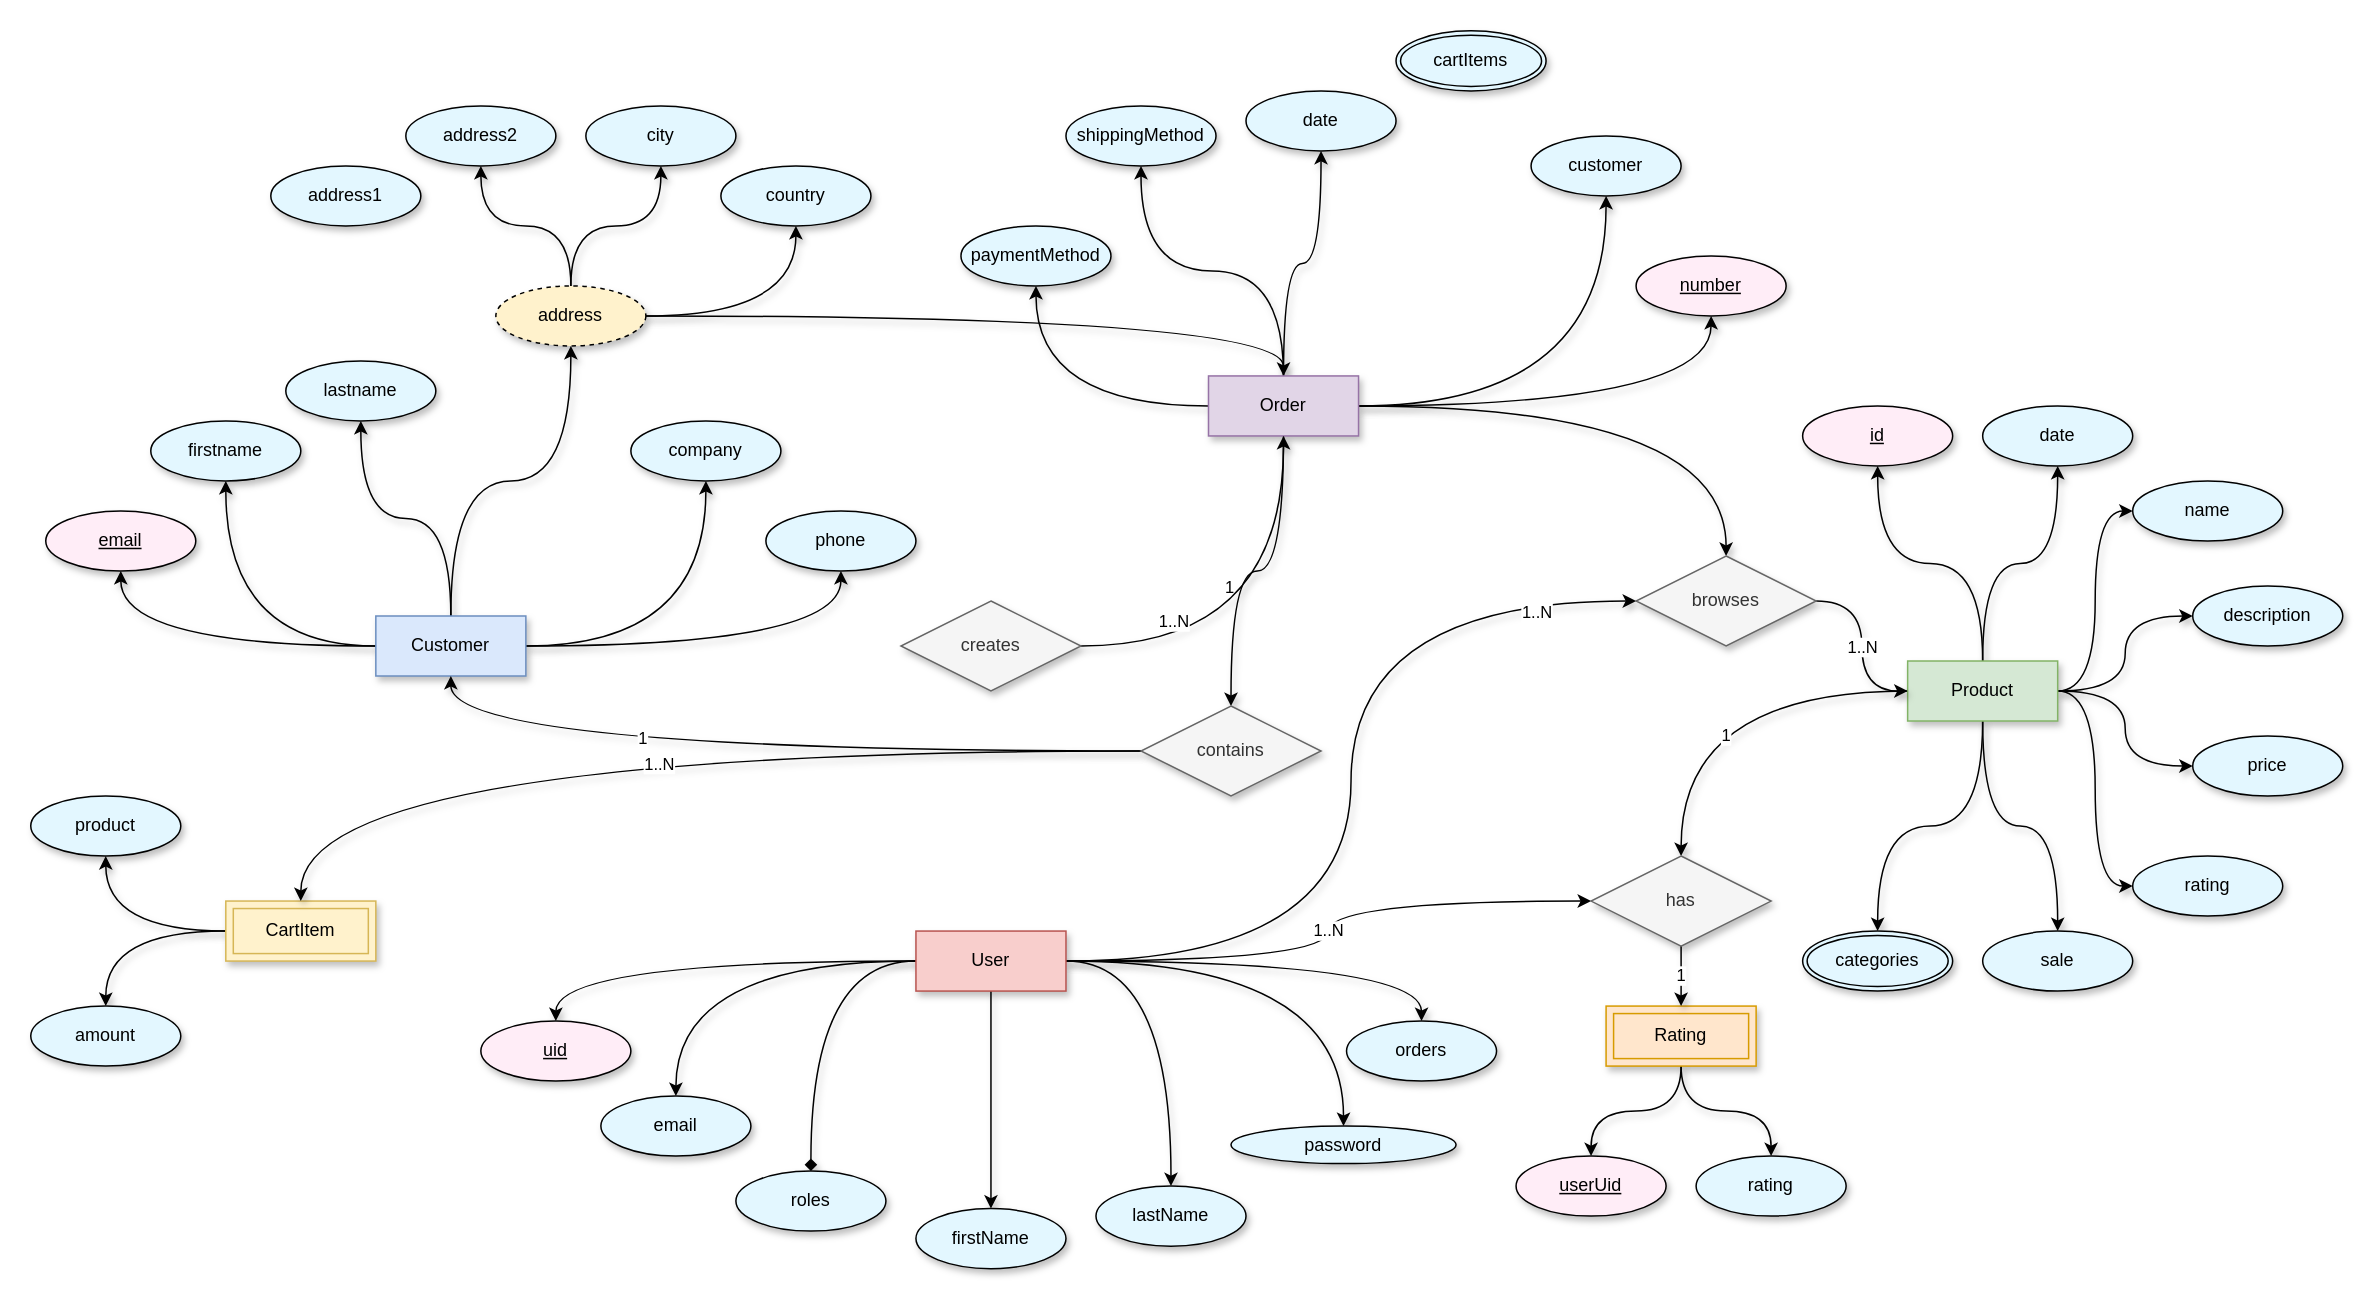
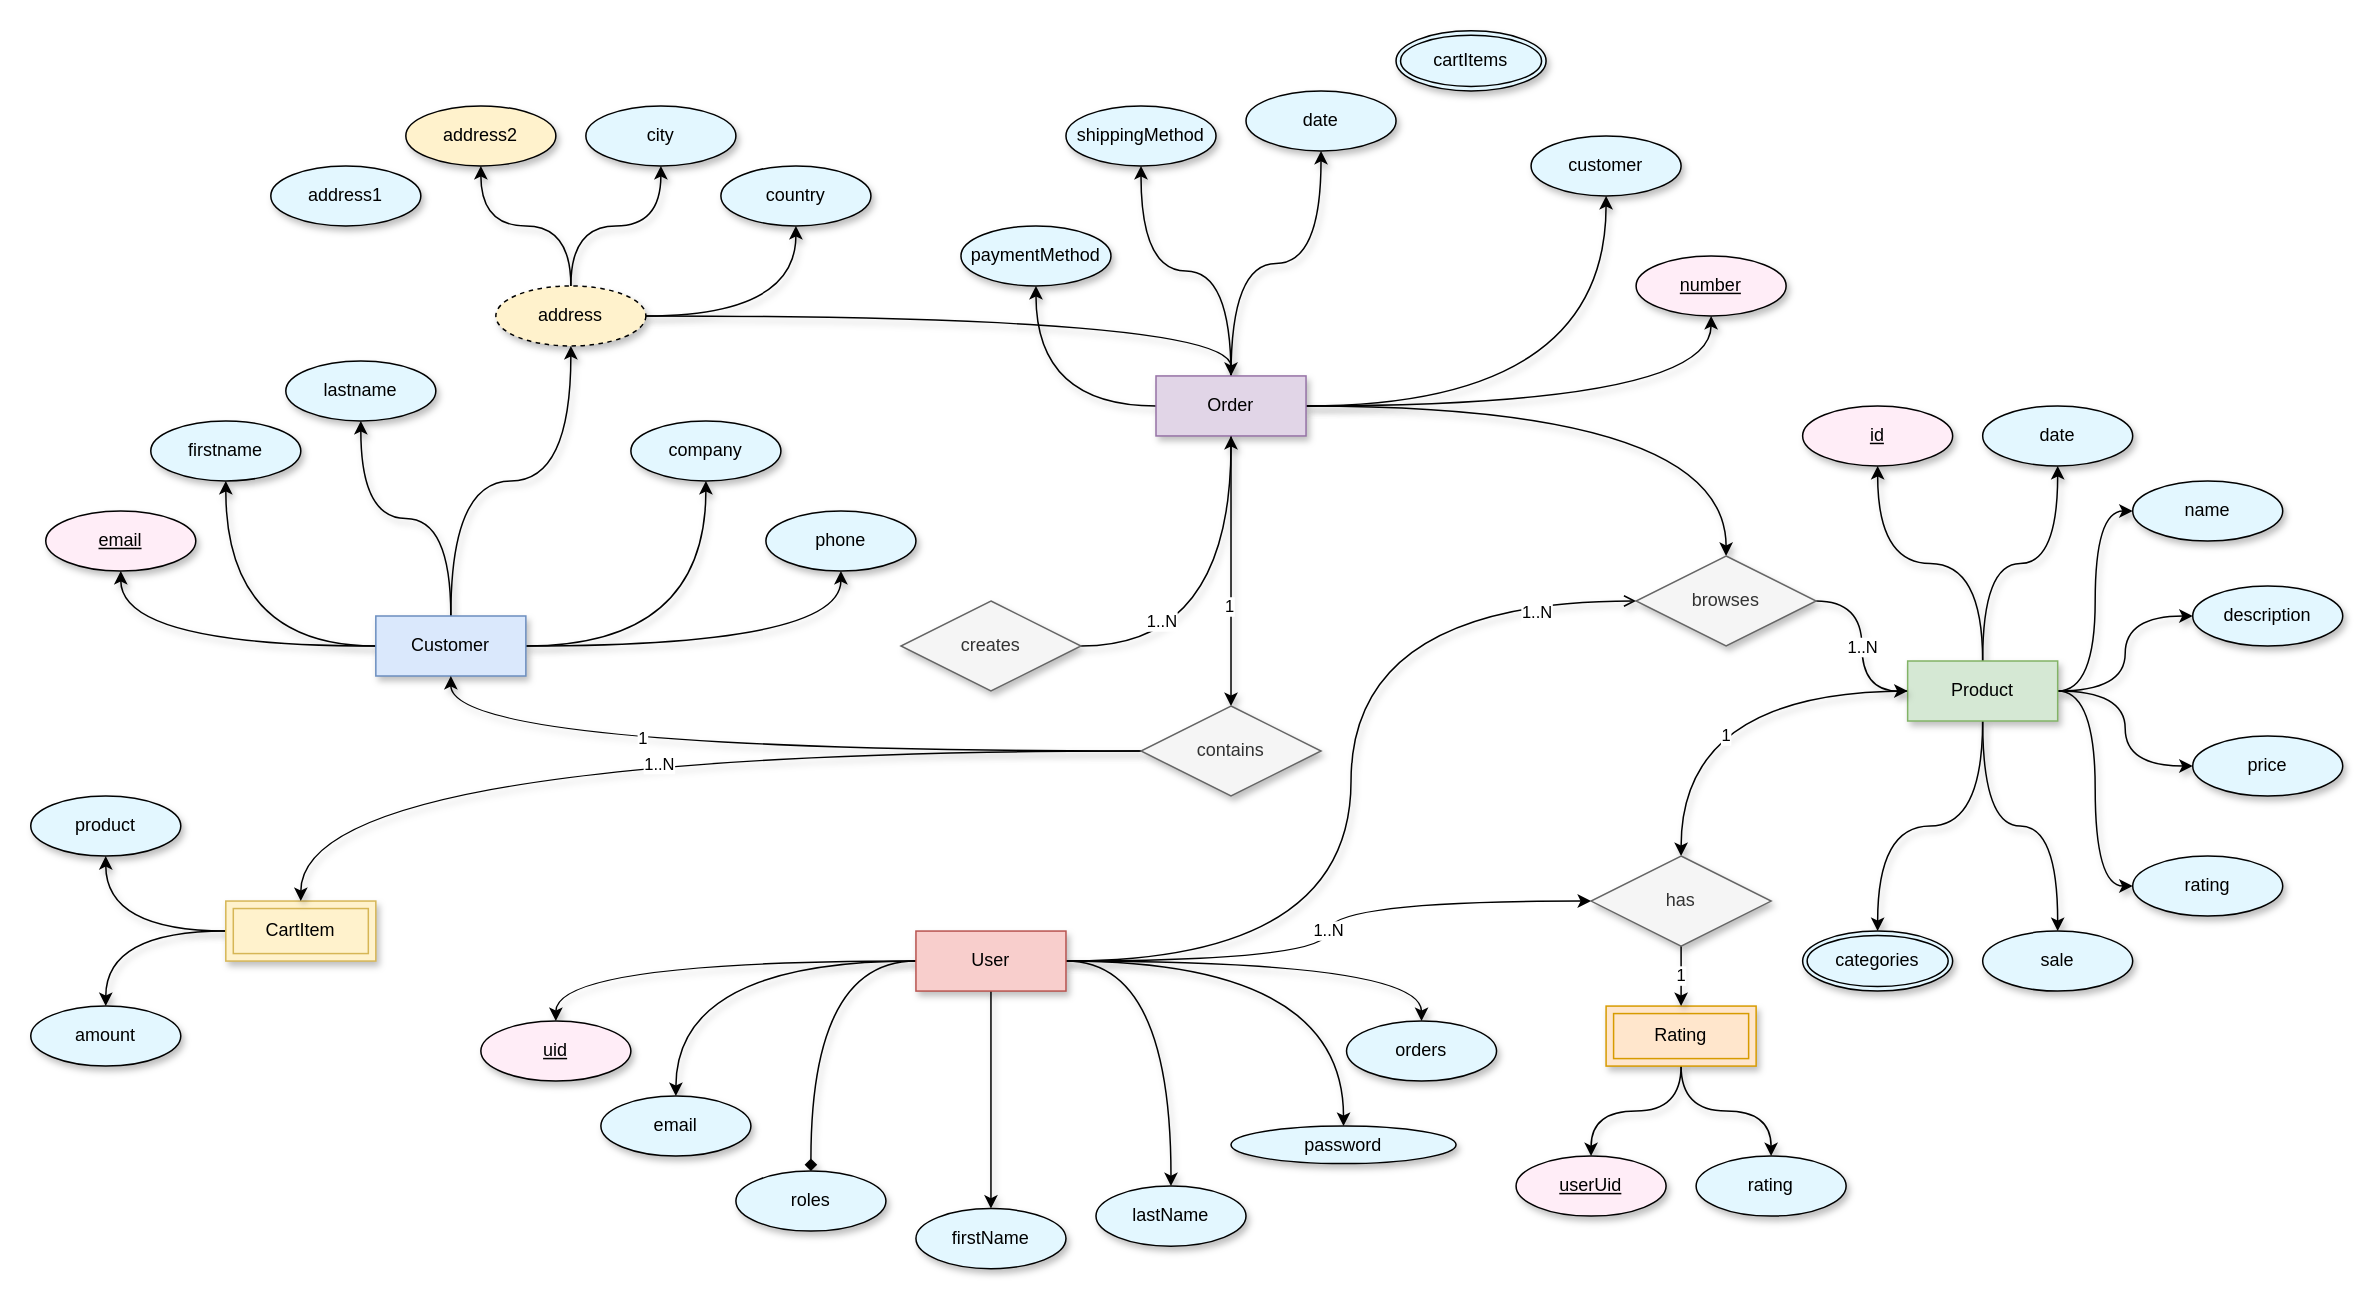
(481, 136) -> (481, 136)
(1283, 406) -> (1231, 406)
(1624, 601) -> (1626, 601)
